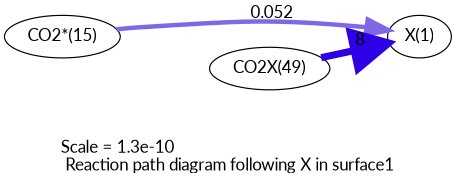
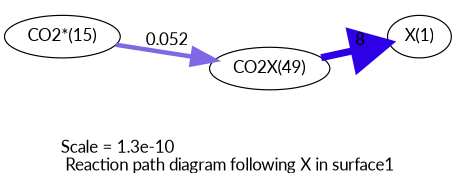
(242, 22) -> (154, 51)
